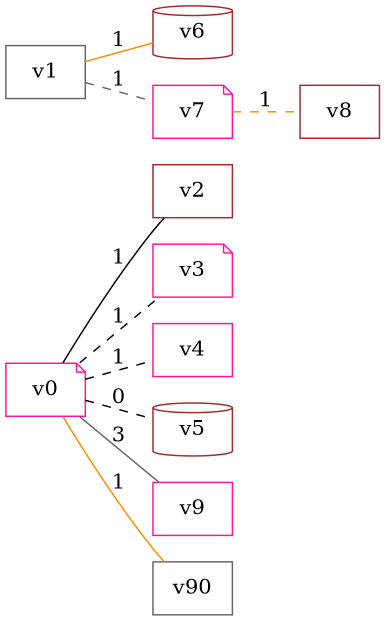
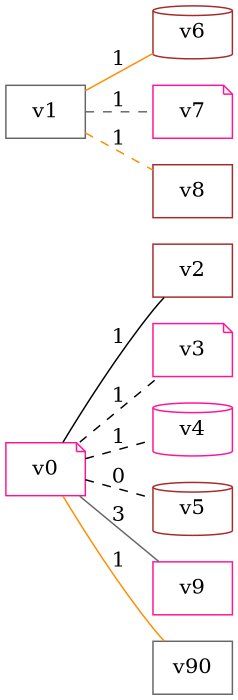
(266, 112) -> (119, 151)
(193, 350) -> (193, 429)
